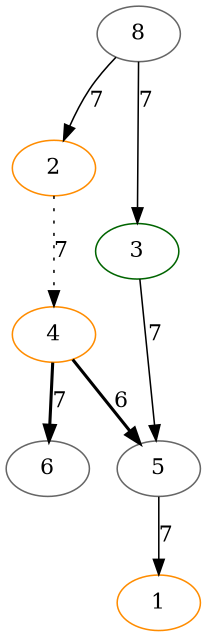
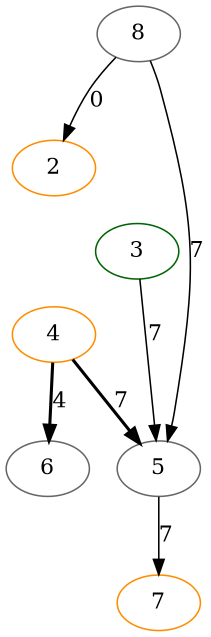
(97, 101) -> (97, 101)
(138, 135) -> (189, 242)
(54, 243) -> none
(60, 402) -> (60, 402)
(122, 402) -> (122, 402)
(159, 603) -> (159, 603)
